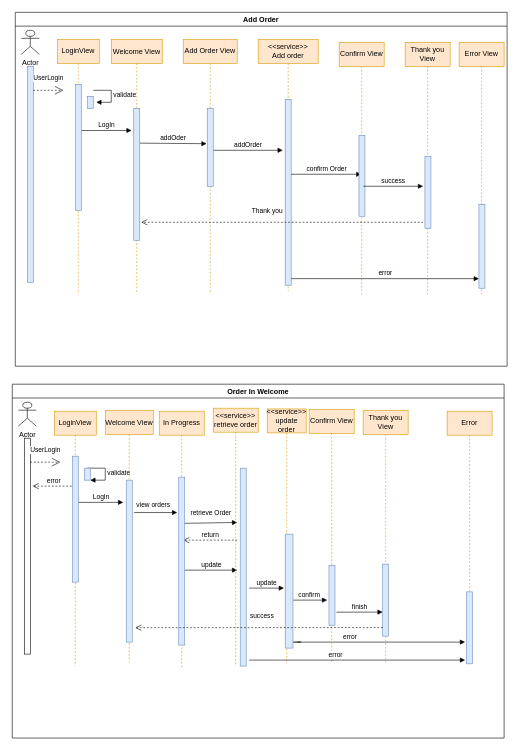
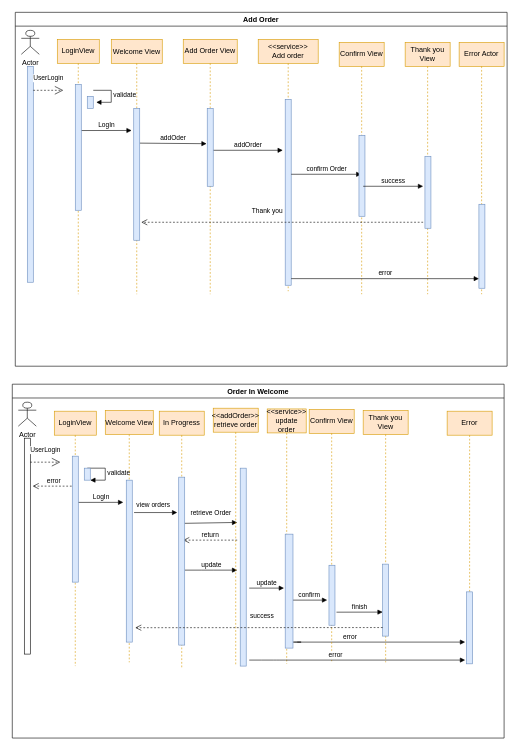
(482, 54) -> (482, 54)
(236, 420) -> (236, 420)
